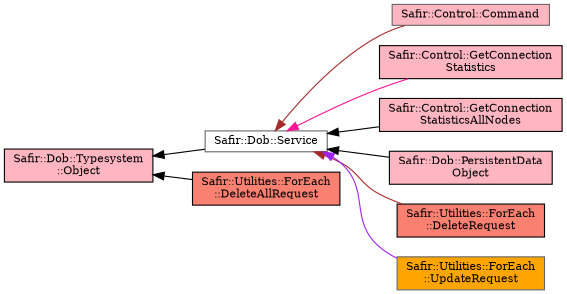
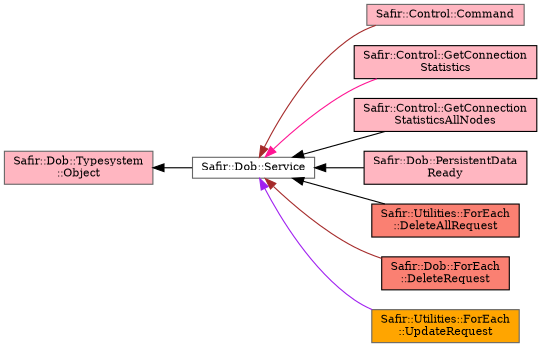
(79, 166) -> (79, 168)
(471, 168) -> (446, 168)
(178, 178) -> (344, 193)
(471, 221) -> (446, 273)
